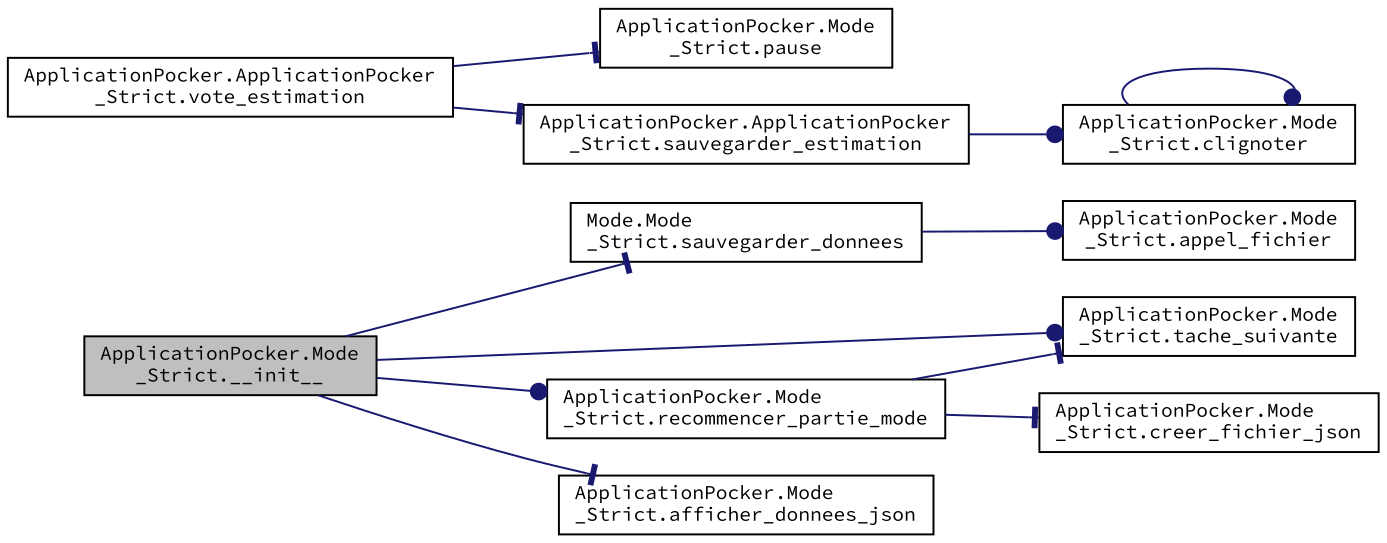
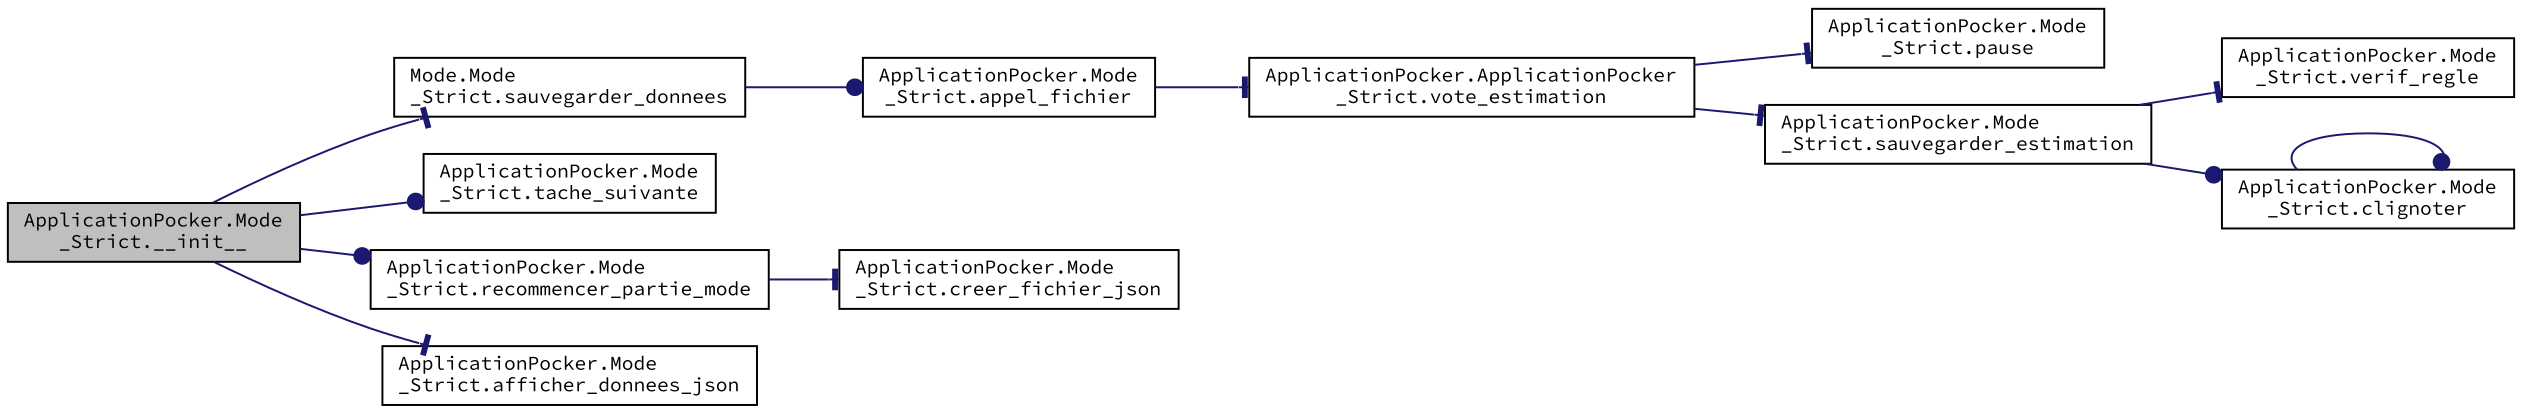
none -> (2368, 68)
none -> (1197, 87)
(746, 134) -> (1958, 134)
(983, 367) -> none
